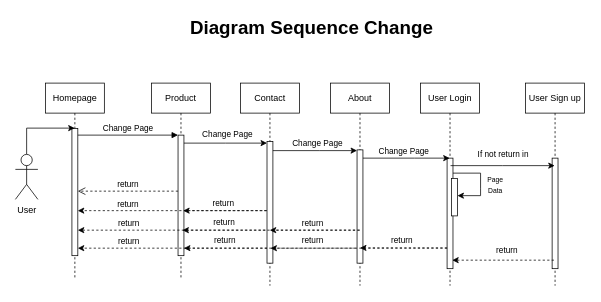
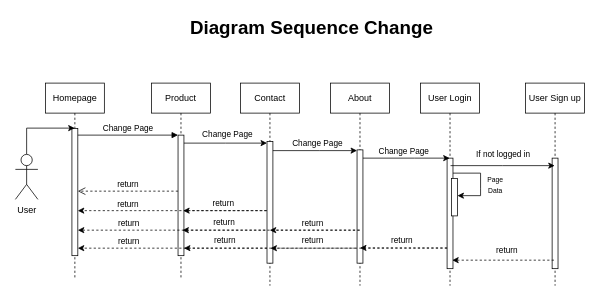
(503, 154) -> (503, 154)
